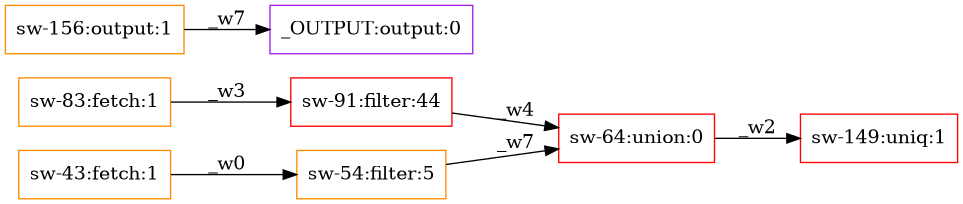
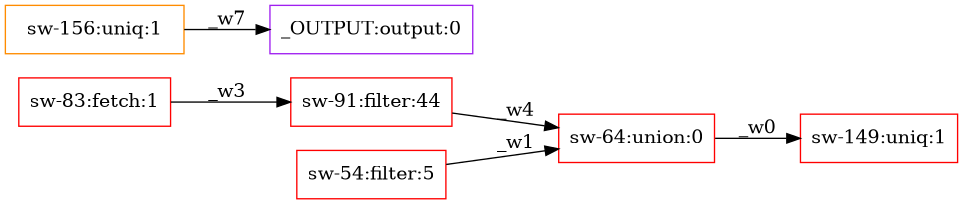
(95, 30) -> (95, 30)
(95, 102) -> (95, 102)
(757, 128) -> (757, 128)
(516, 143) -> (516, 143)
(95, 175) -> none
(371, 175) -> (371, 175)
